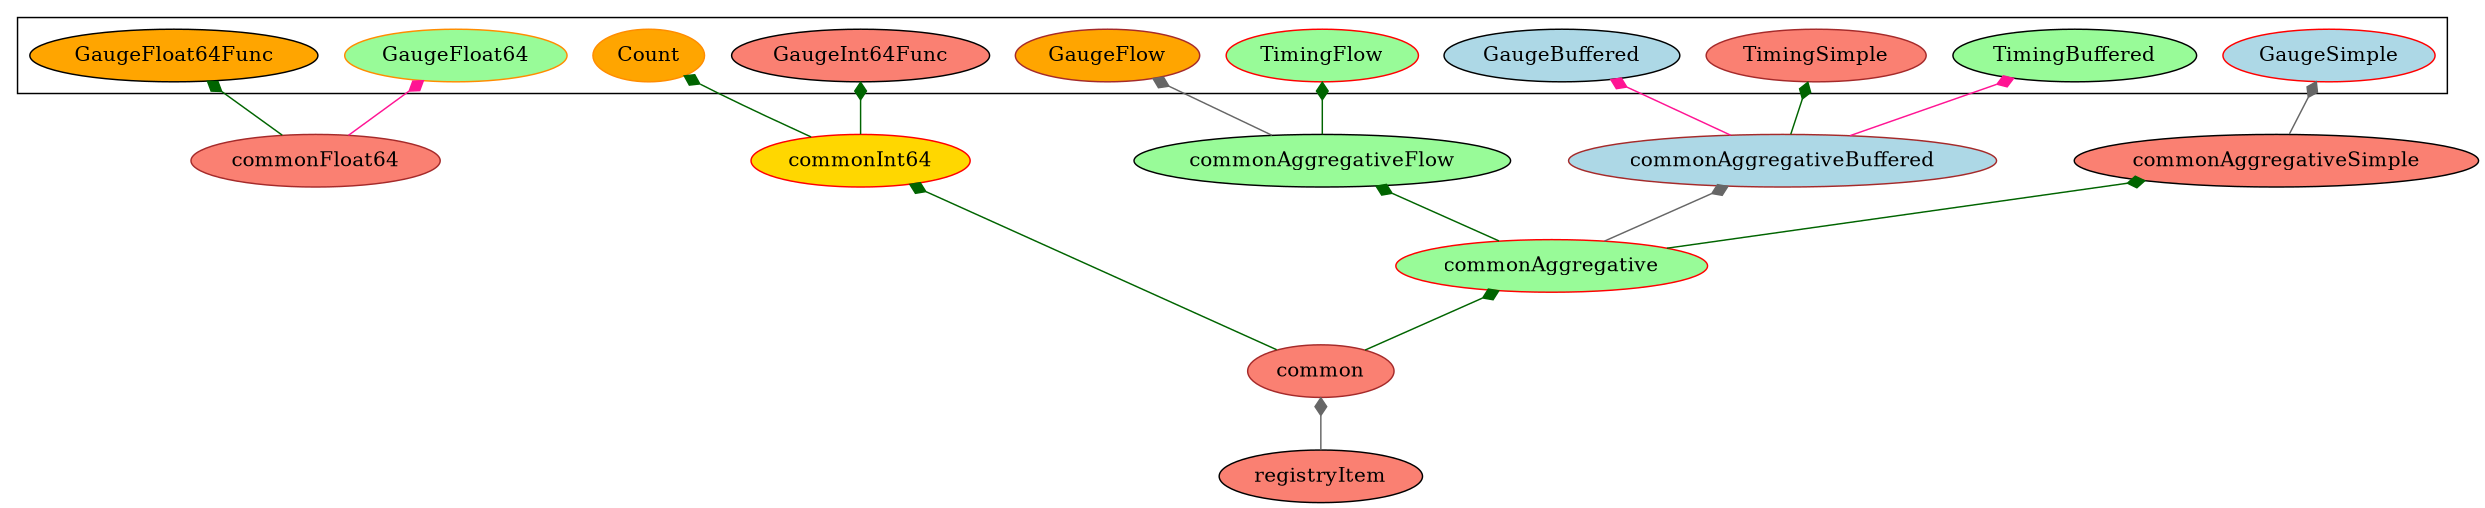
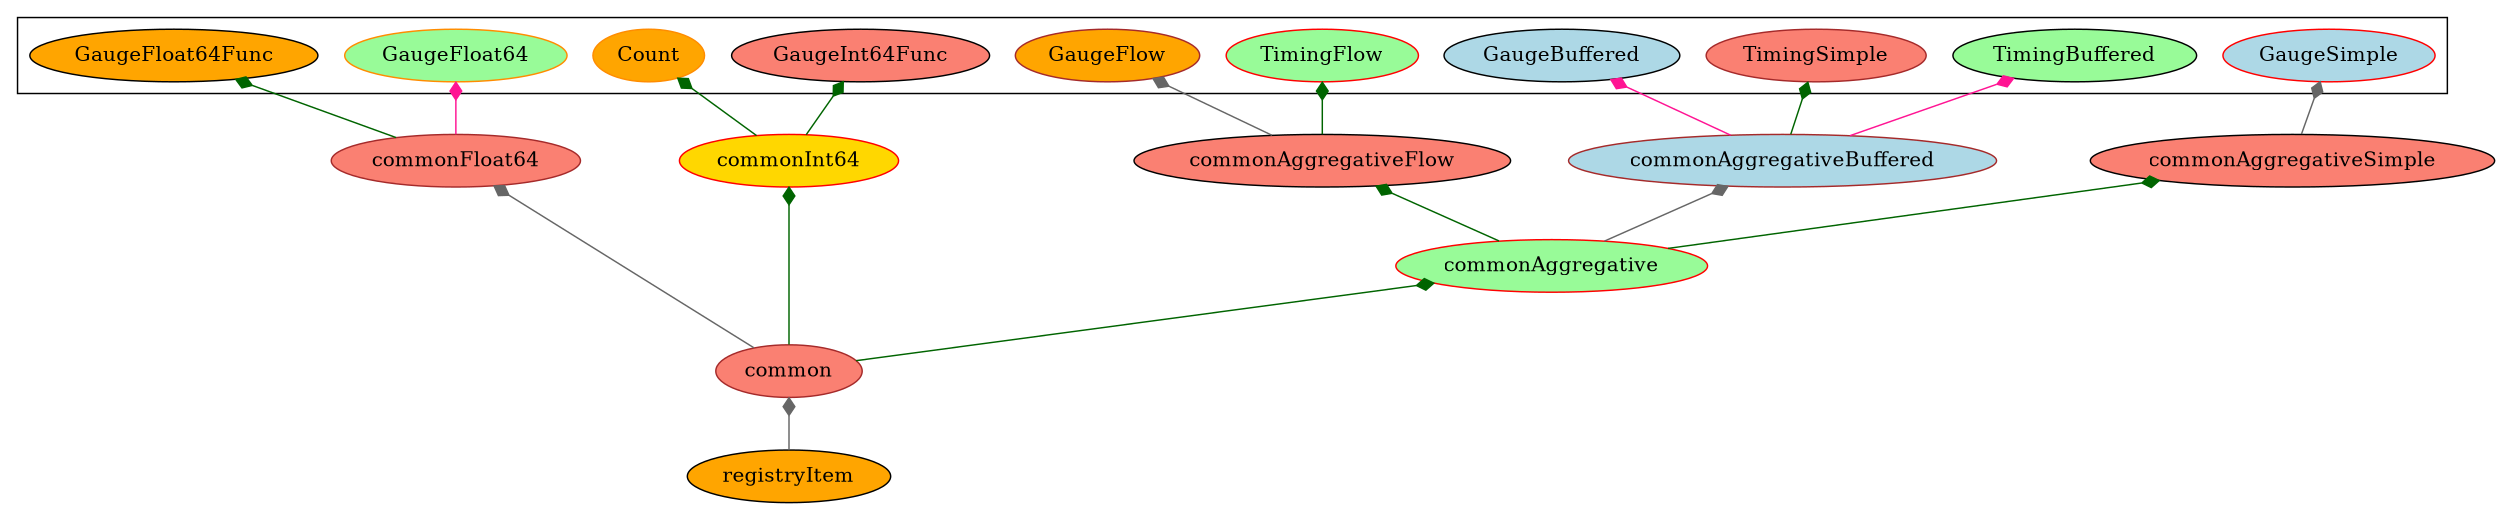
(1322, 161) -> (1322, 161)
none -> (631, 272)
(1321, 476) -> (789, 476)
